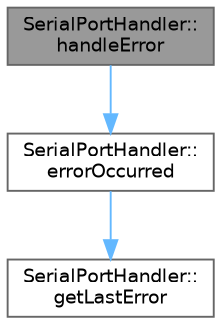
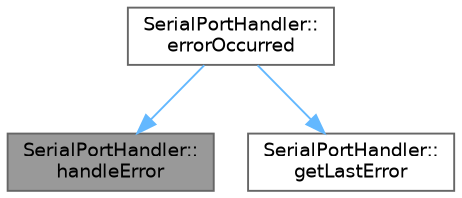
(111, 89) -> (177, 92)
